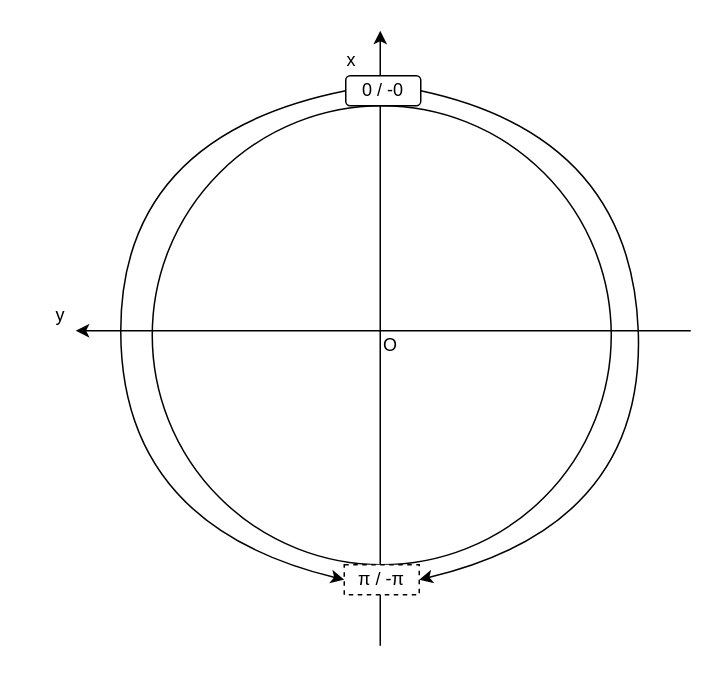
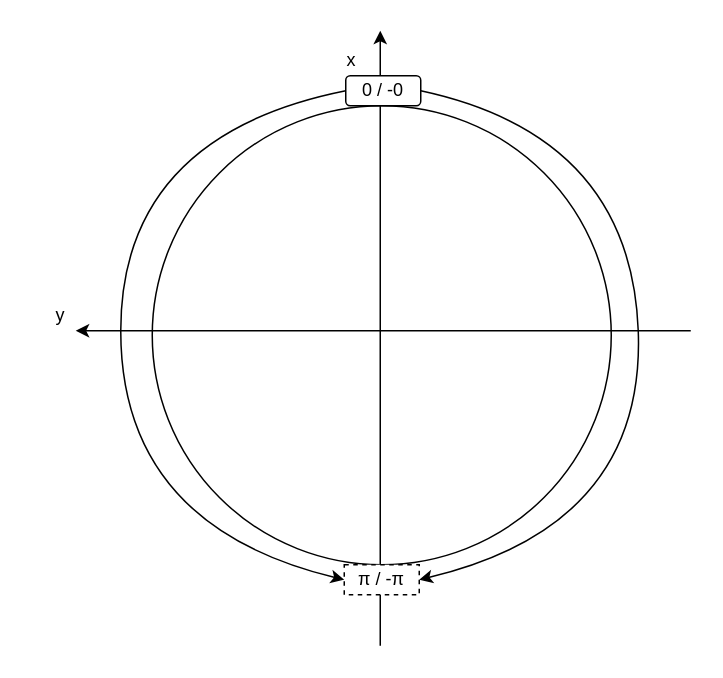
(391, 346) -> none
